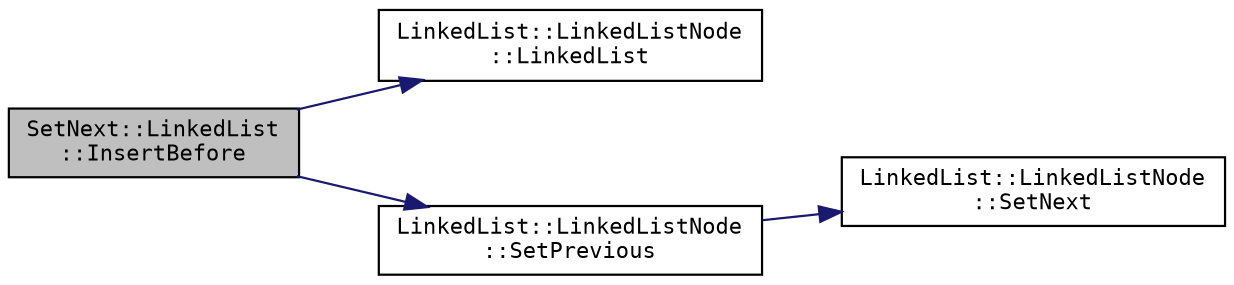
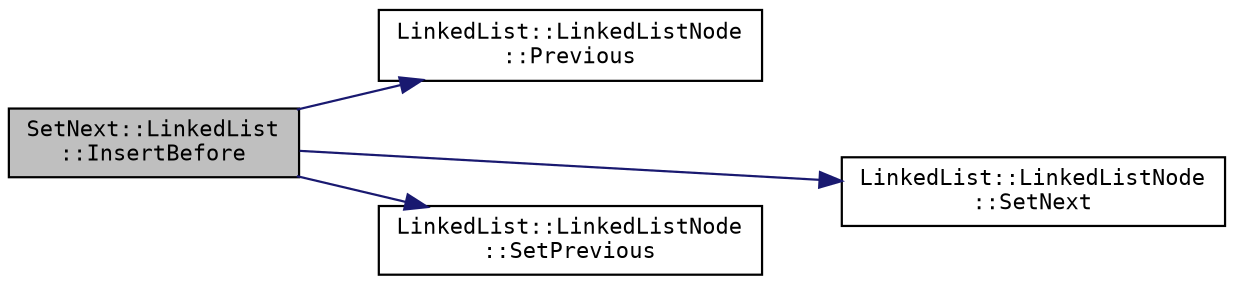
(570, 45) -> (570, 45)
(791, 217) -> (560, 165)
